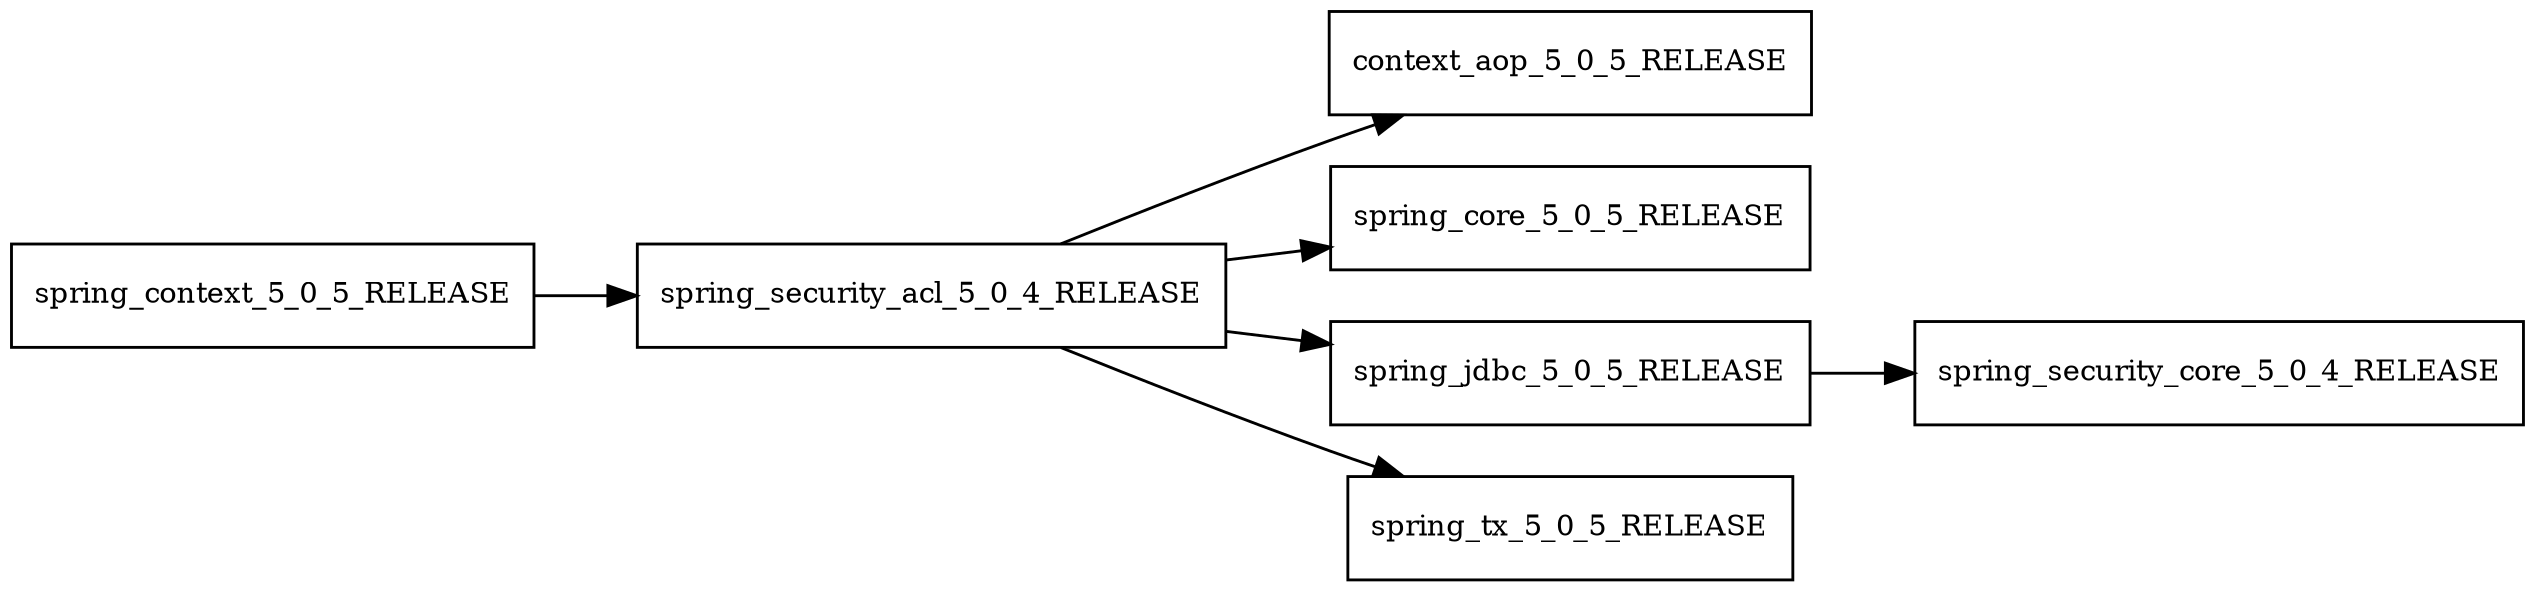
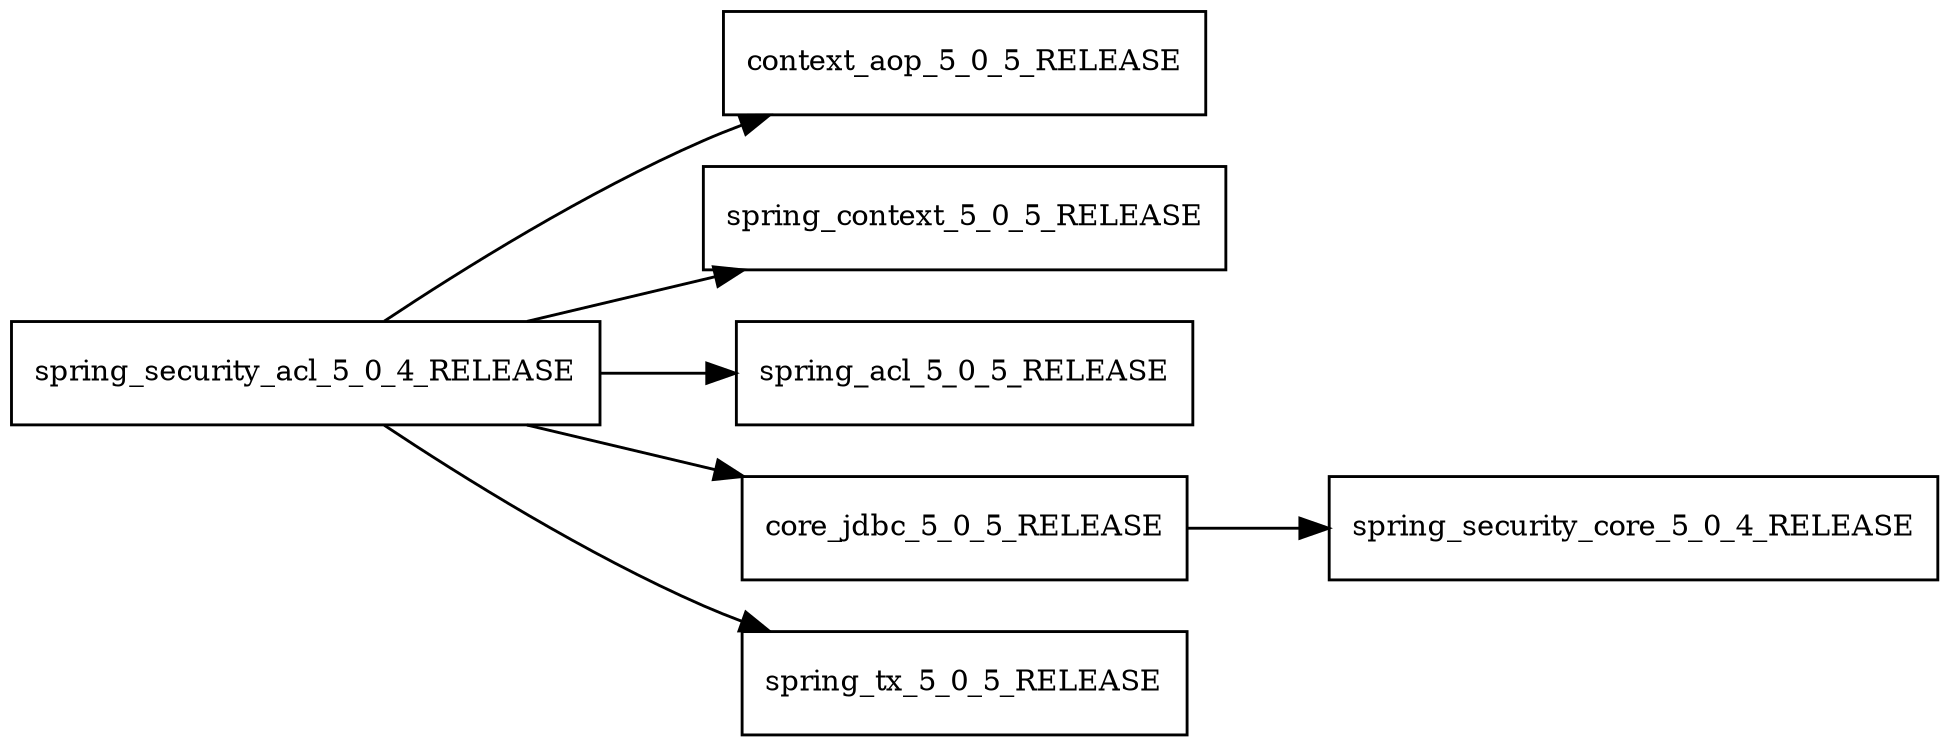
(1570, 218) -> (965, 373)
(571, 296) -> (621, 299)
(1570, 373) -> (965, 528)
